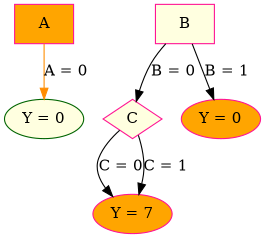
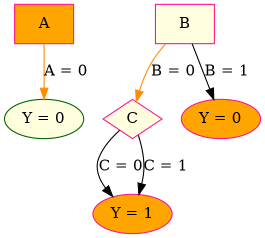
(150, 66) -> (150, 66)
(133, 214) -> (133, 214)
